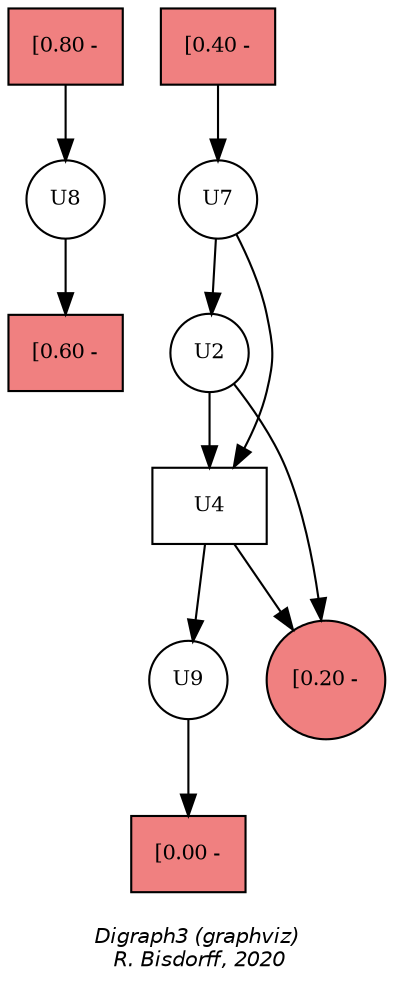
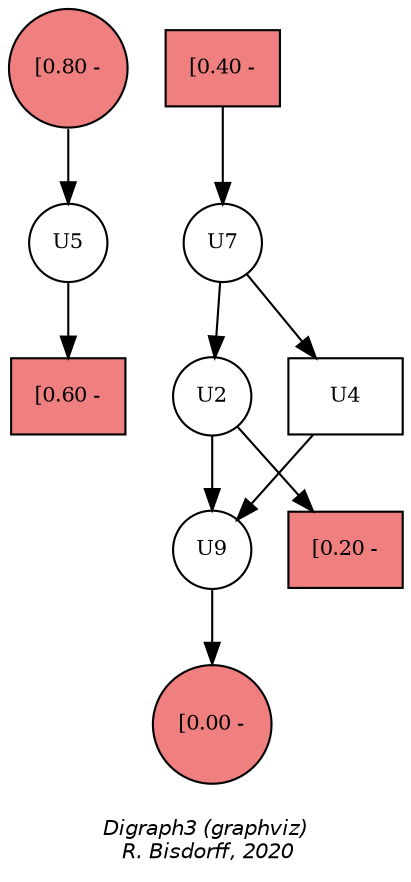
(66, 47) -> (68, 68)
(66, 199) -> (68, 243)
(210, 419) -> (212, 462)
(257, 578) -> none
(326, 680) -> (346, 550)
(188, 854) -> (212, 724)
